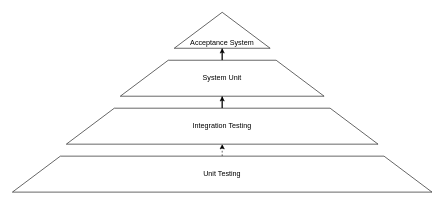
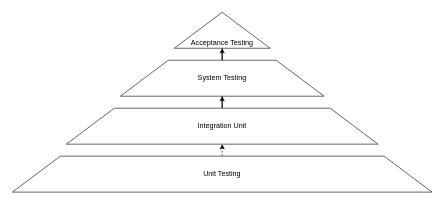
(222, 42) -> (222, 42)
(222, 78) -> (222, 78)
(222, 126) -> (222, 126)
